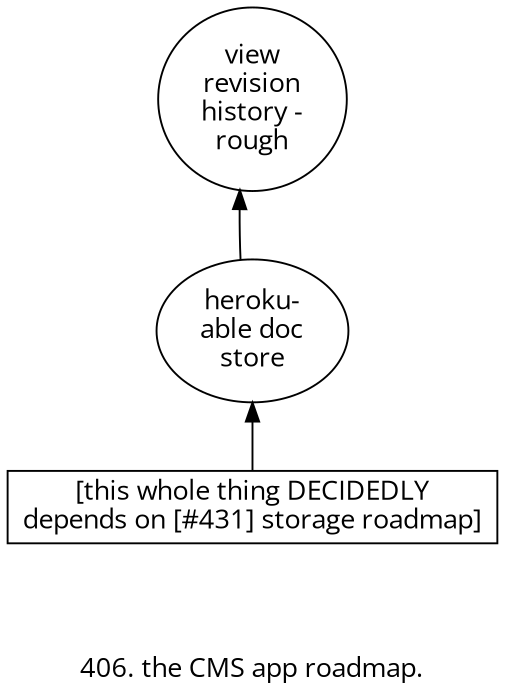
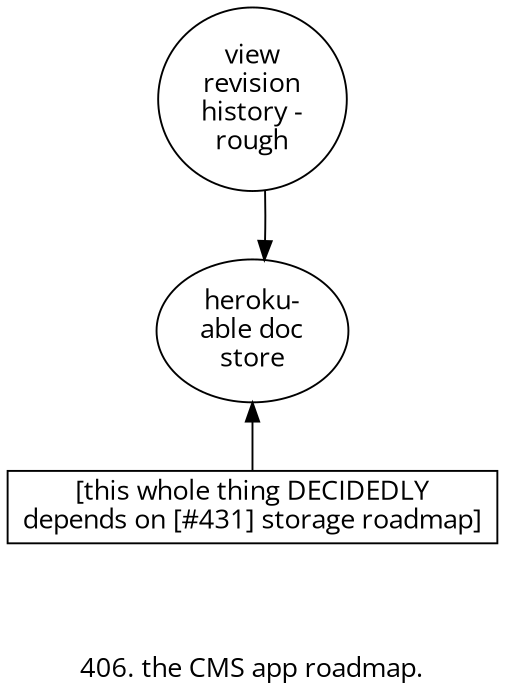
(240, 235) -> (265, 216)
